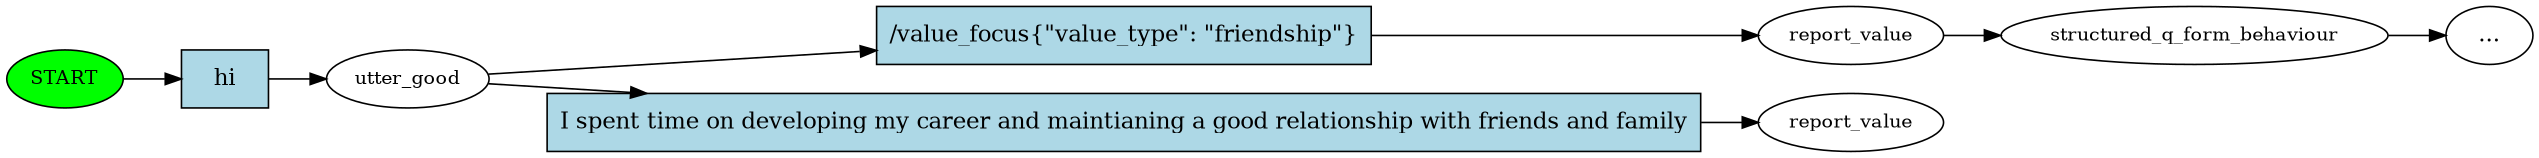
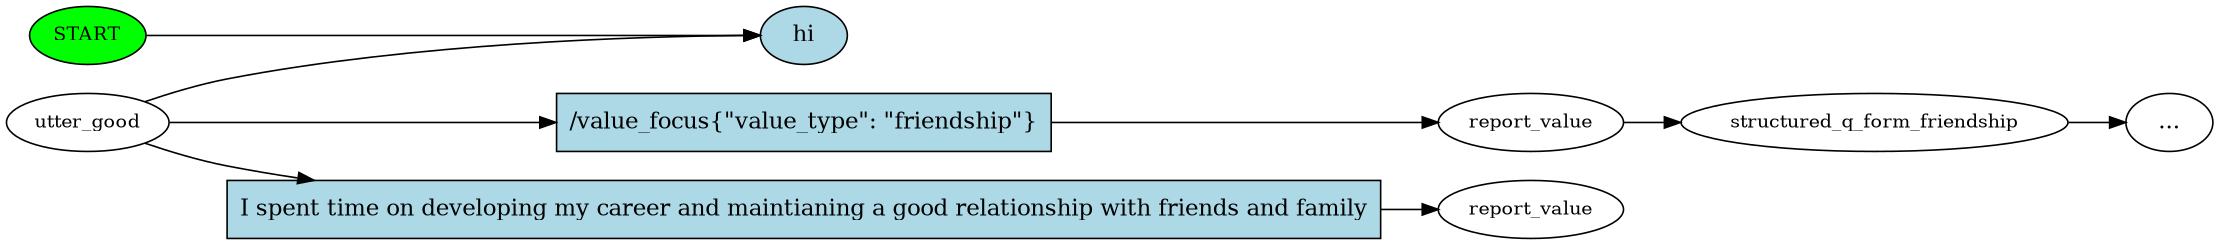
(2194, 35) -> (1875, 122)
(225, 79) -> (804, 35)
(289, 79) -> (442, 50)
